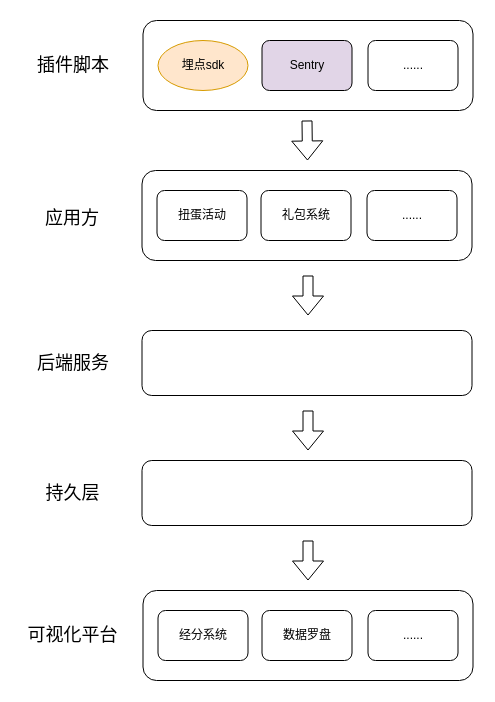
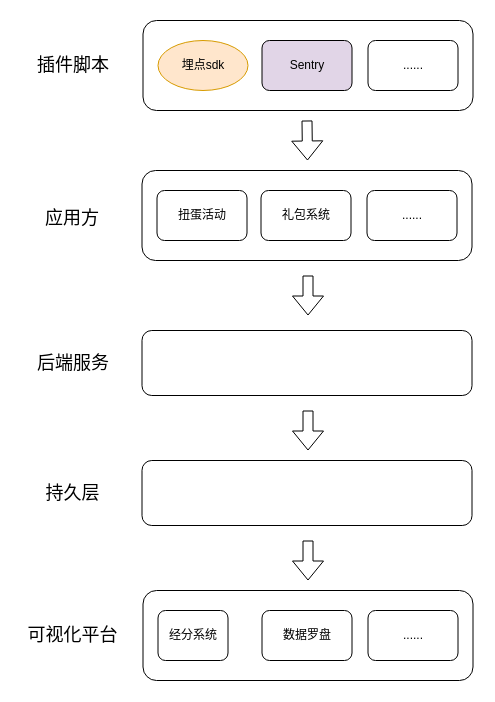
(203, 636) -> (193, 636)
